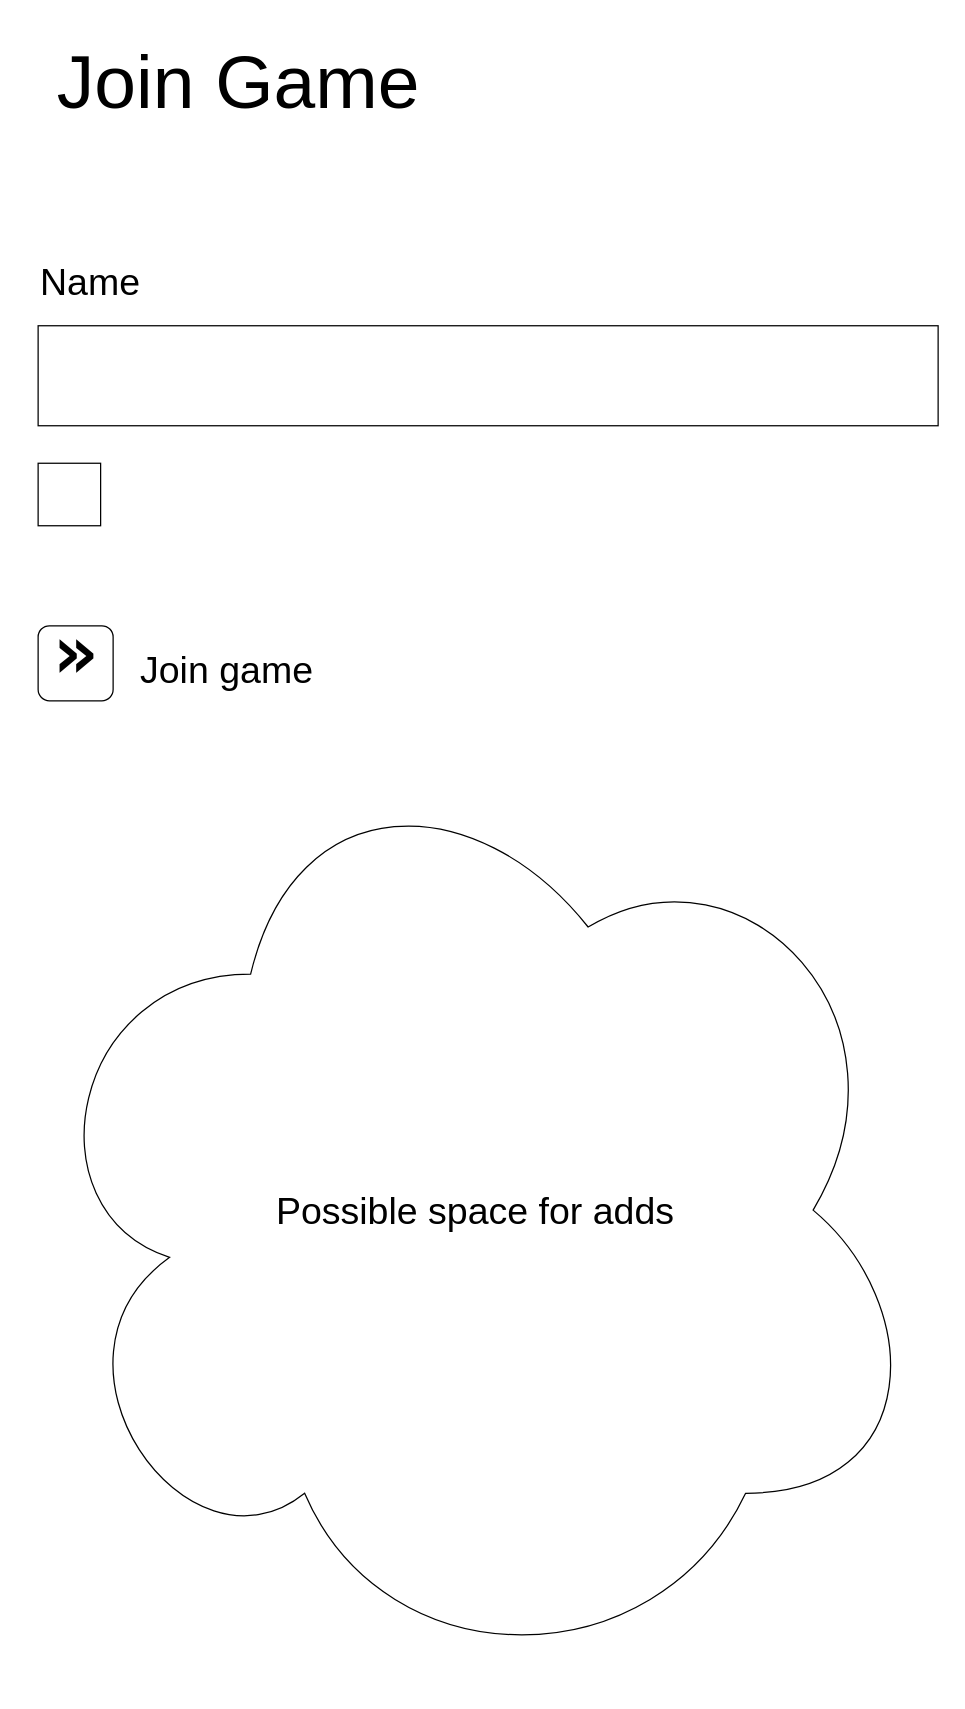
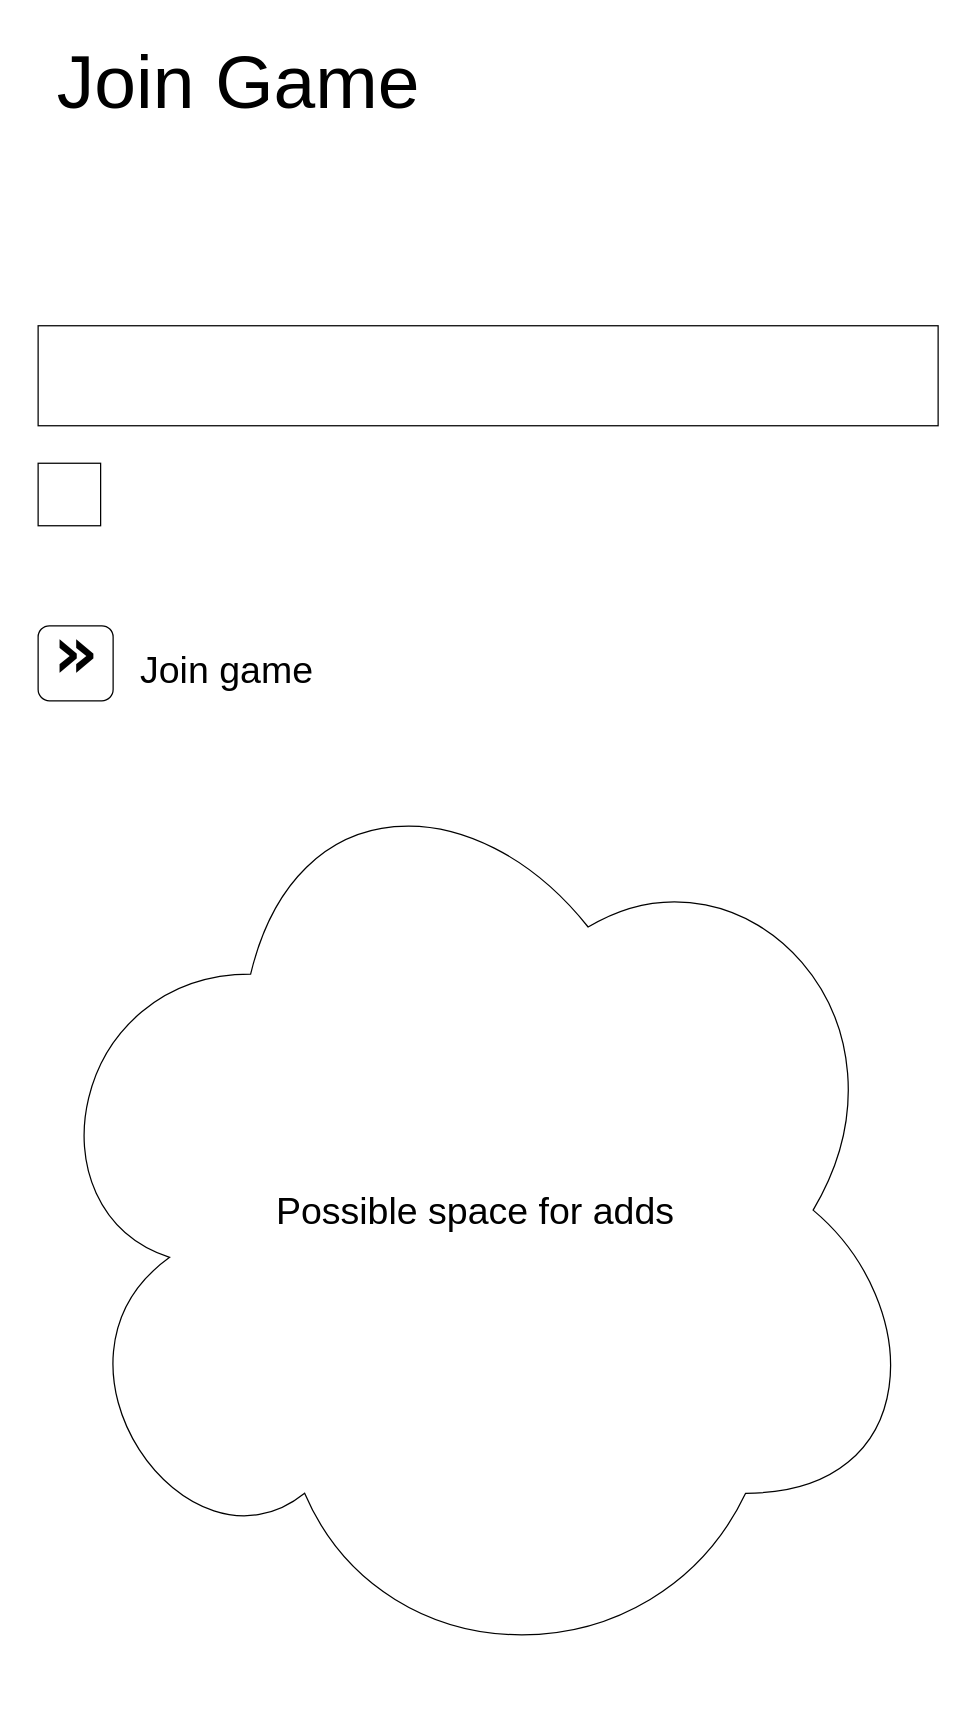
(101, 282) -> none
